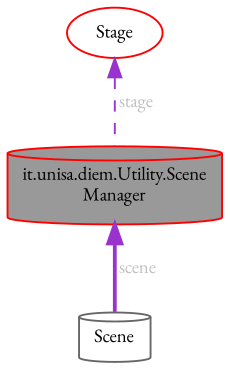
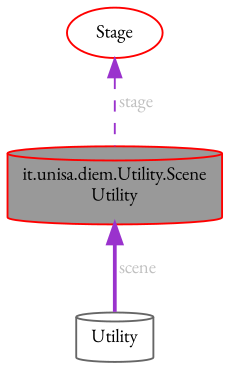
(115, 185) -> (115, 185)
(115, 337) -> (115, 337)
